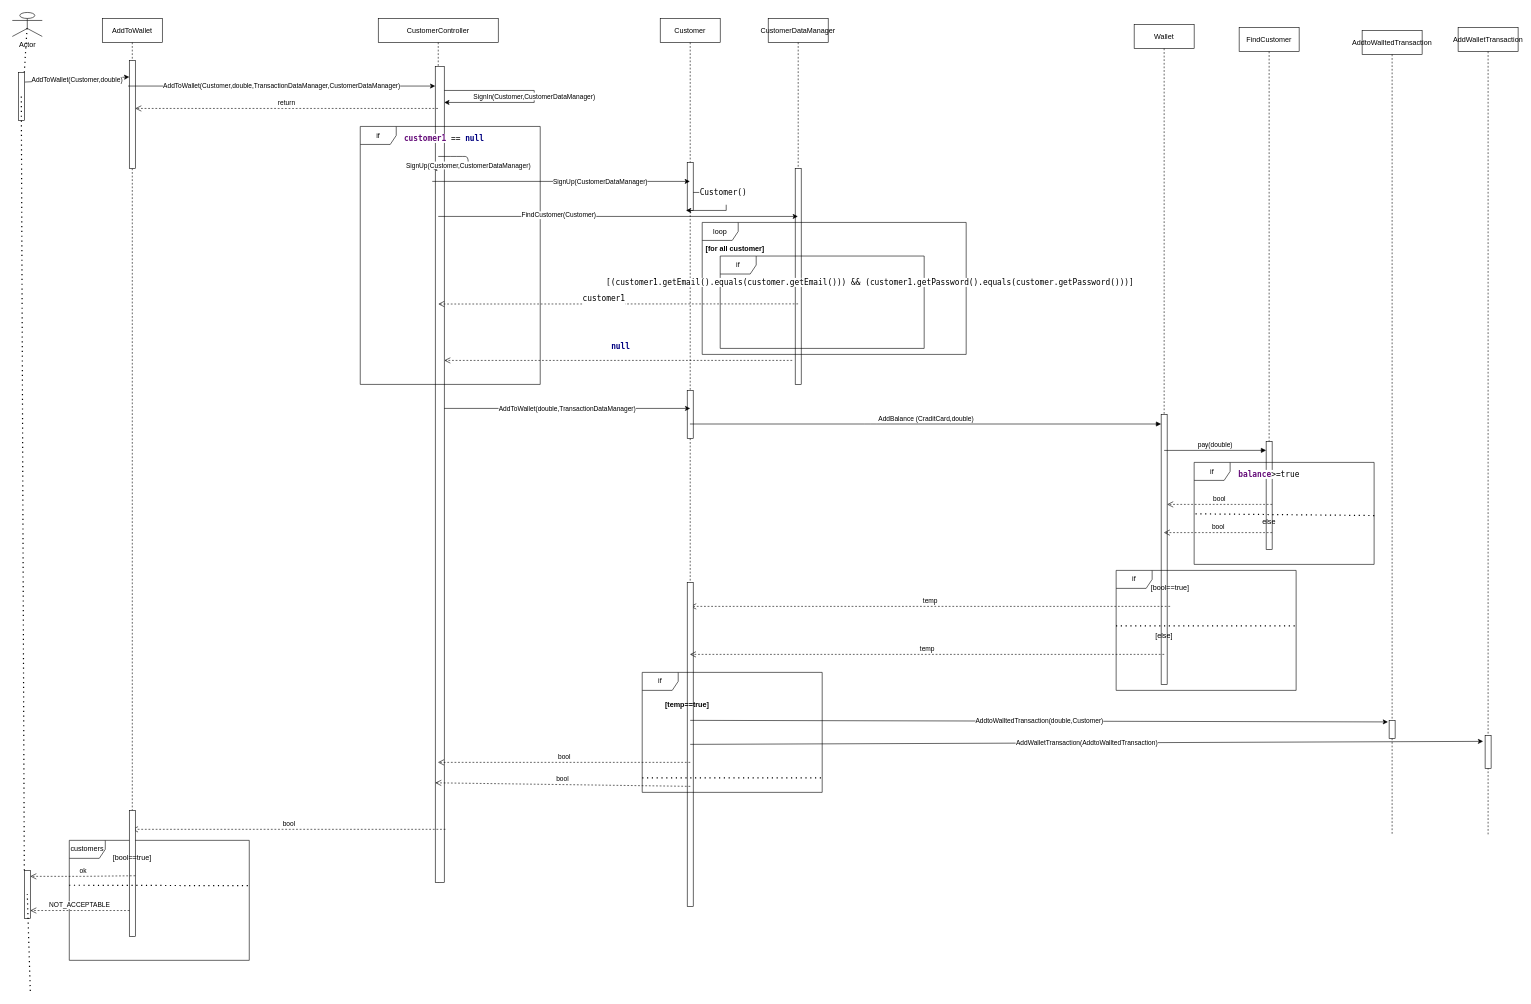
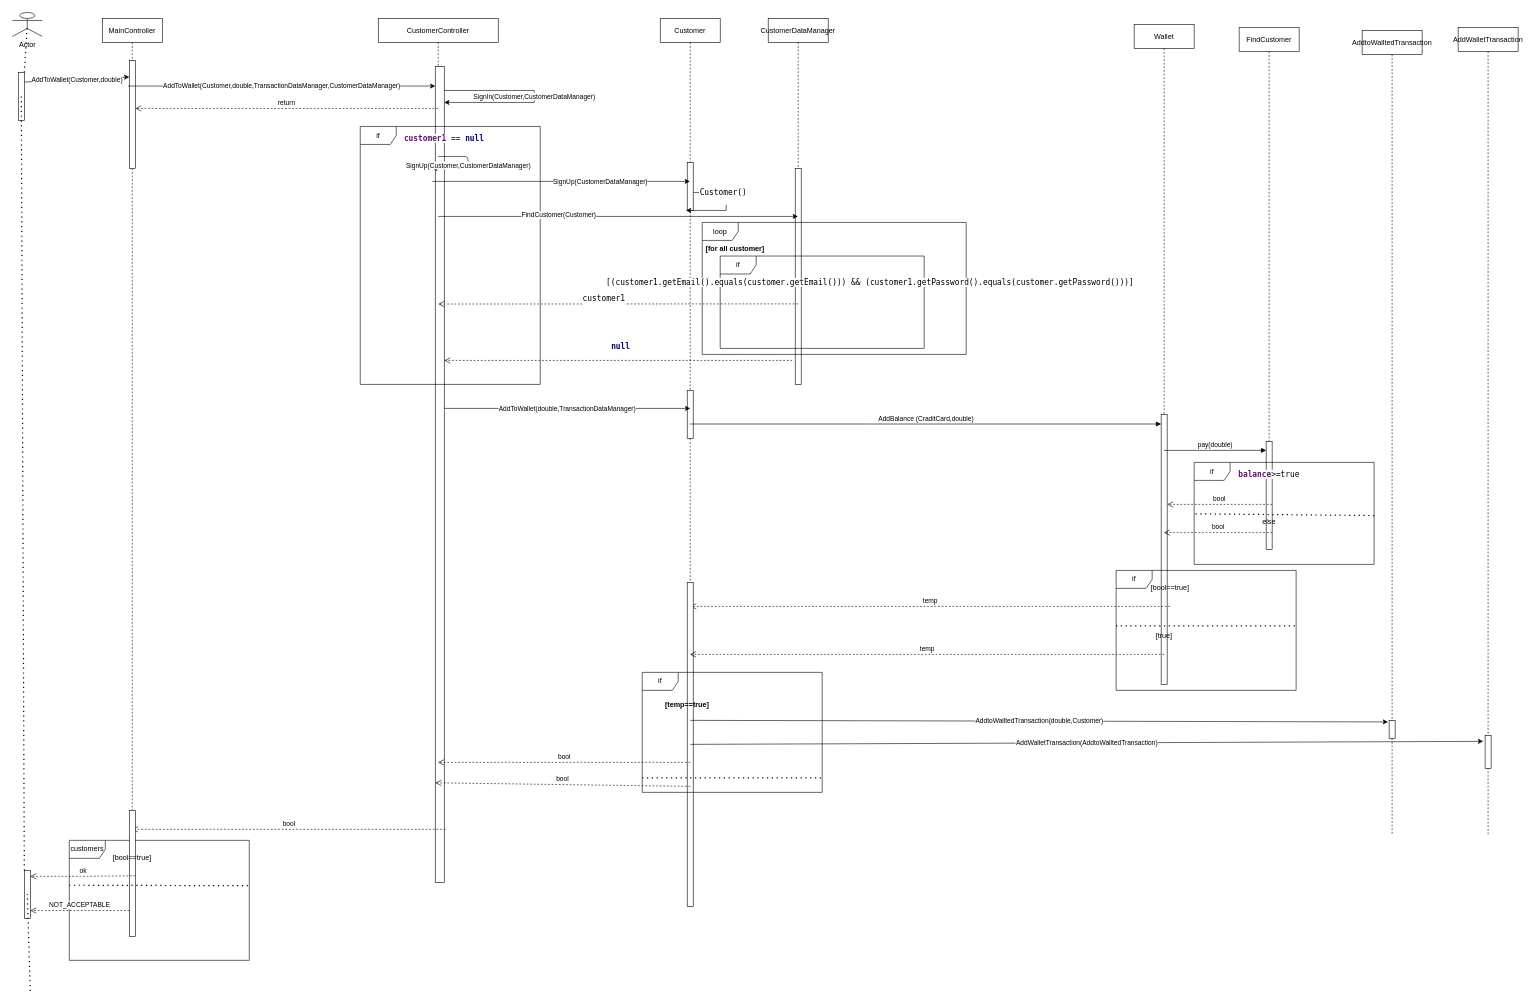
(132, 31) -> (132, 31)
(1164, 636) -> (1164, 636)
